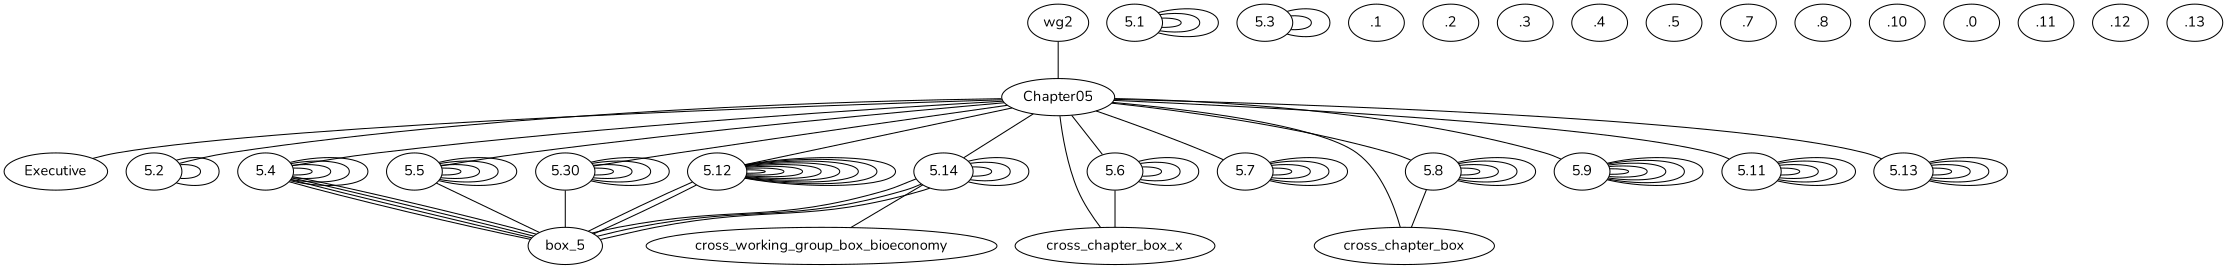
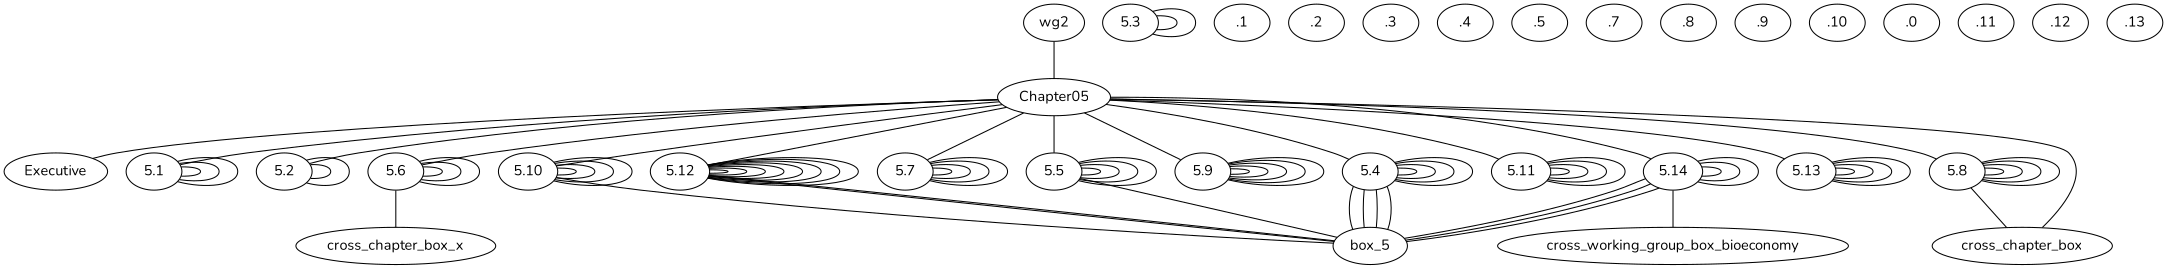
none -> (1763, 23)
(565, 172) -> (528, 172)
(1072, 175) -> (506, 127)
